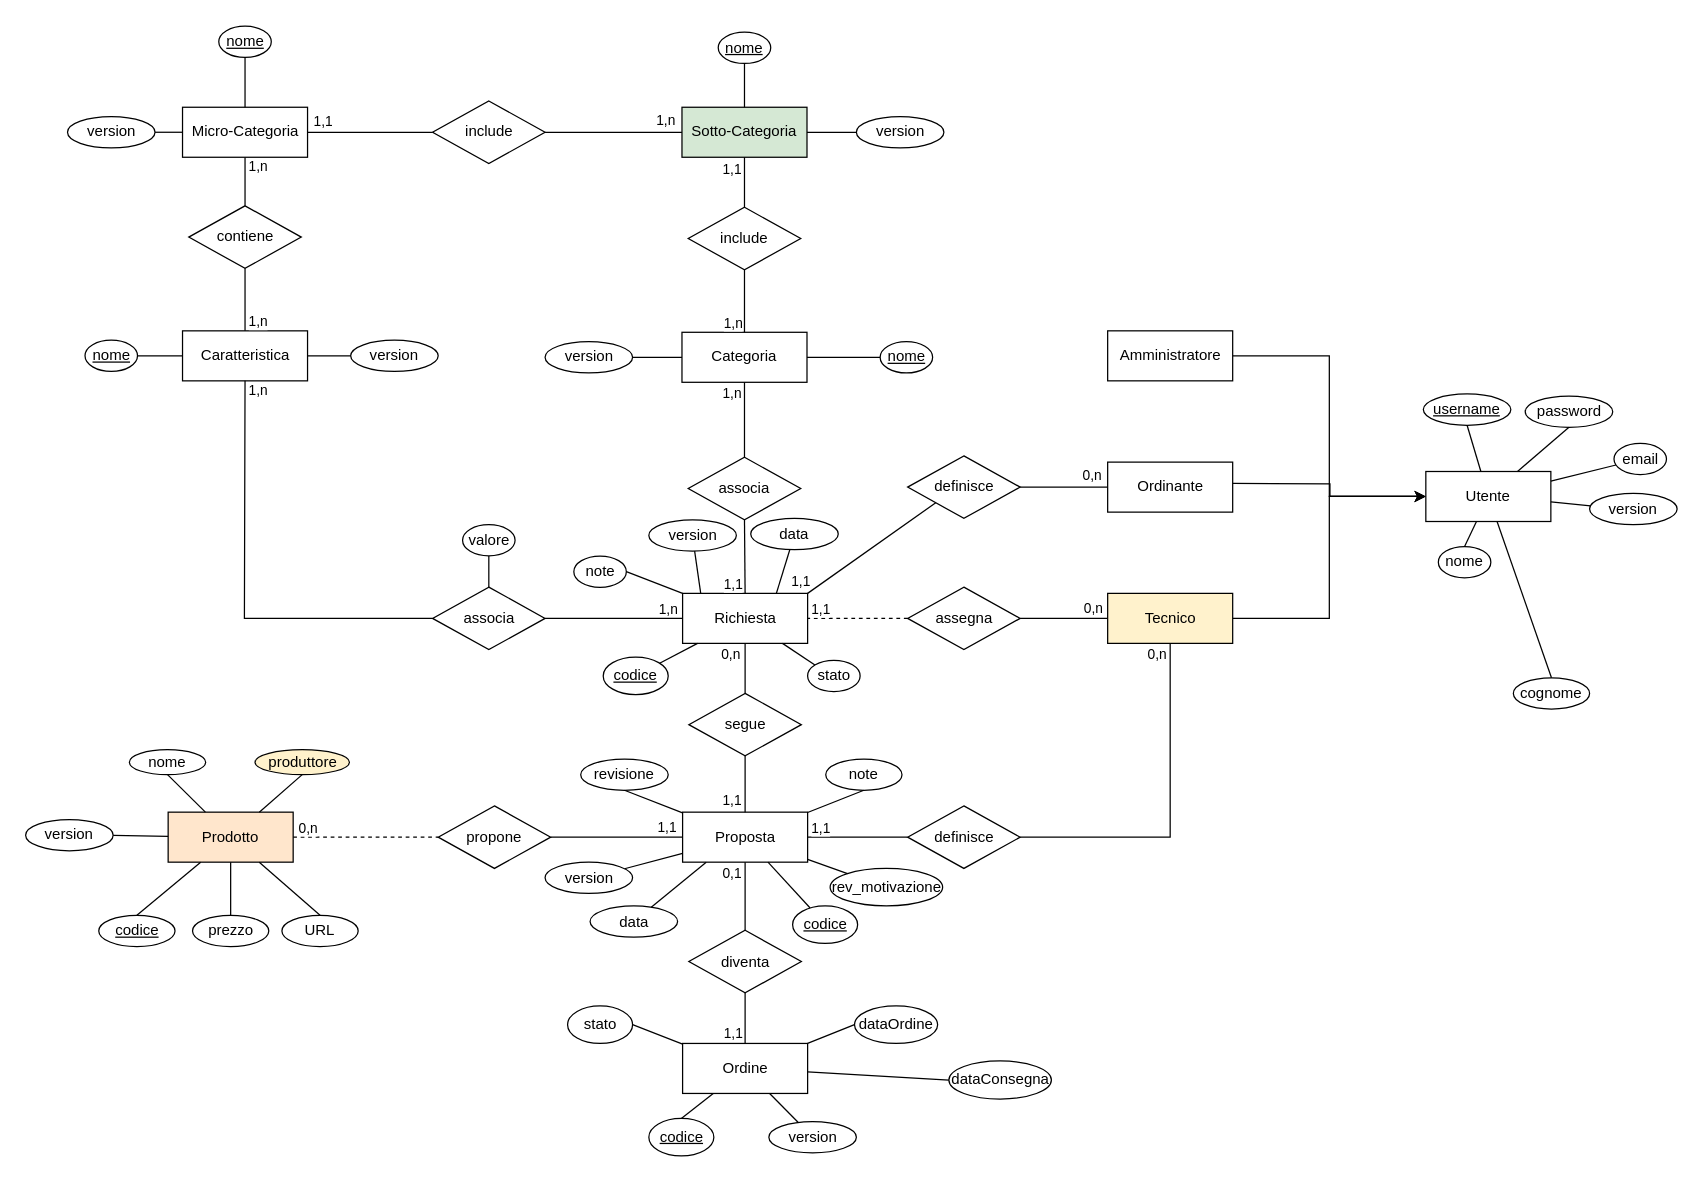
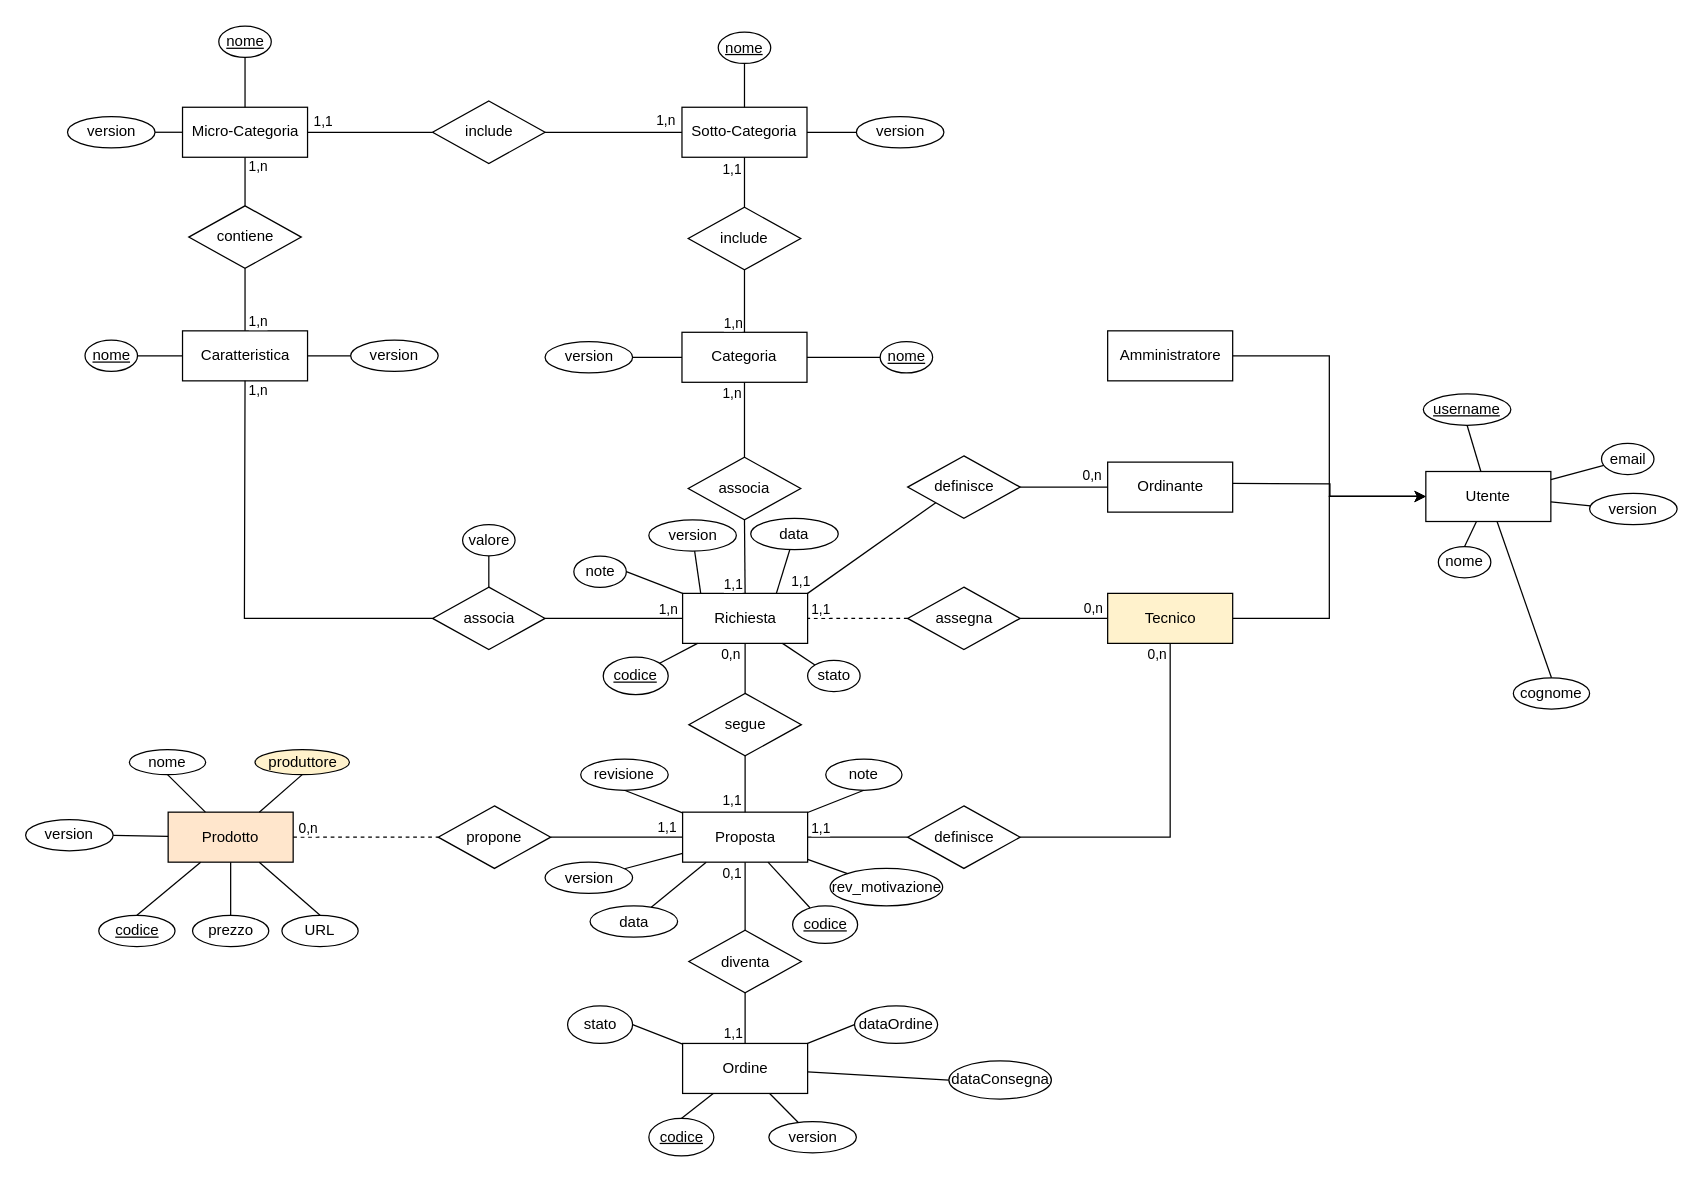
(744, 132) -> (744, 132)
(1569, 411) -> none
(1543, 449) -> none
(1640, 459) -> (1628, 459)
